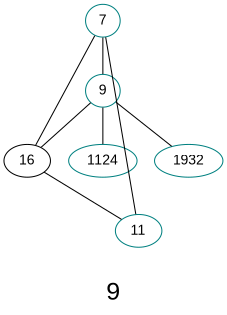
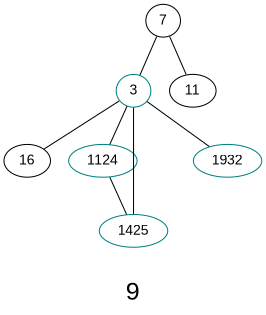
(103, 21) -> (163, 21)
(65, 90) -> none
(103, 91) -> (134, 91)
(83, 196) -> none
none -> (134, 231)
(139, 231) -> (193, 91)
